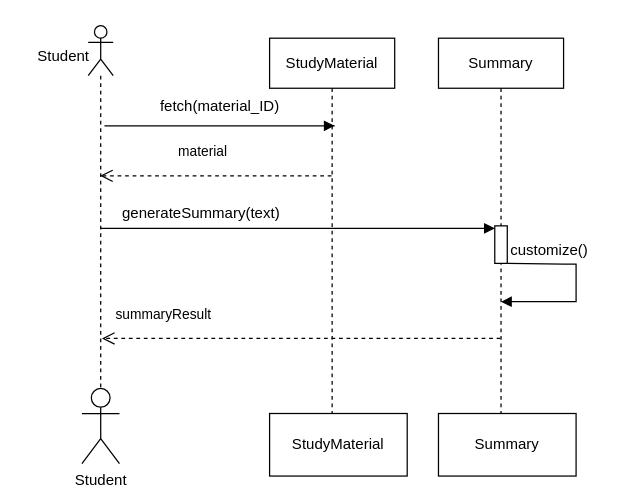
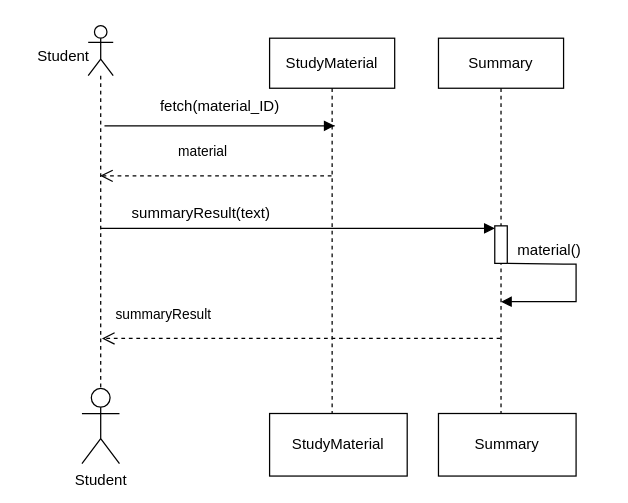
(201, 213) -> (201, 213)
(539, 251) -> (539, 251)
